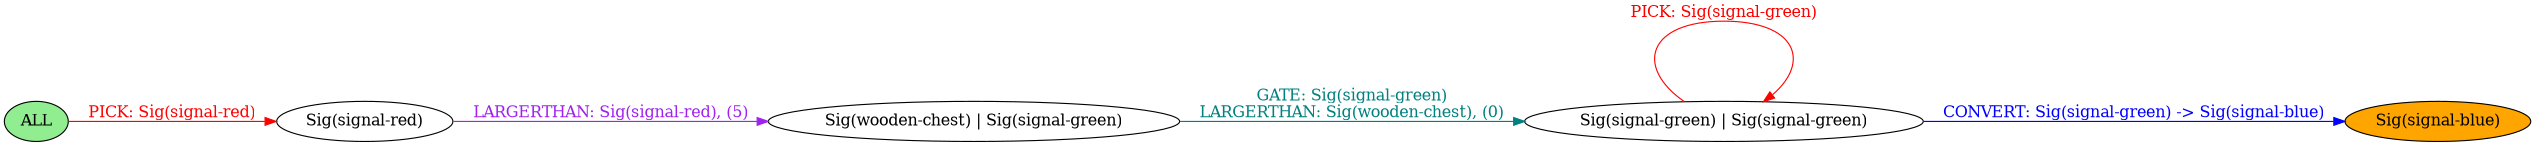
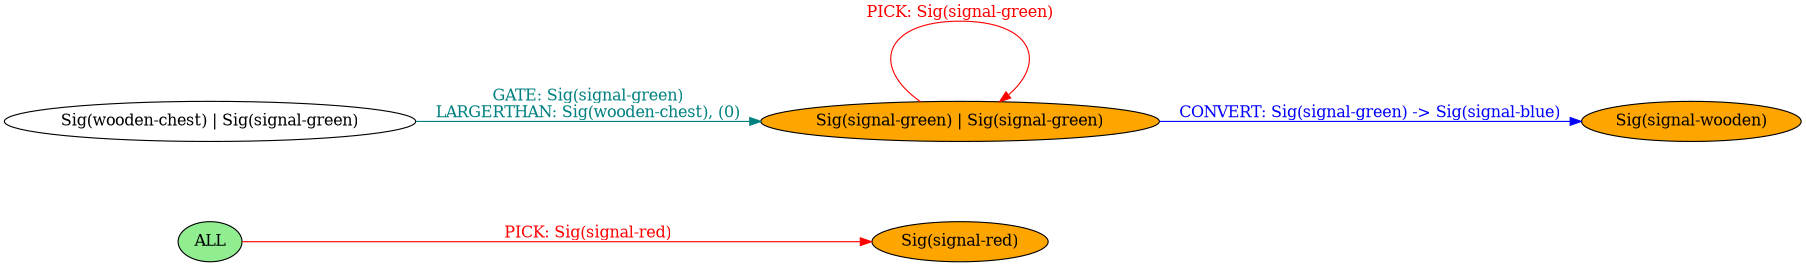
(365, 121) -> (960, 242)
(605, 121) -> none
(1724, 121) -> (960, 121)
(2438, 121) -> (1691, 121)
